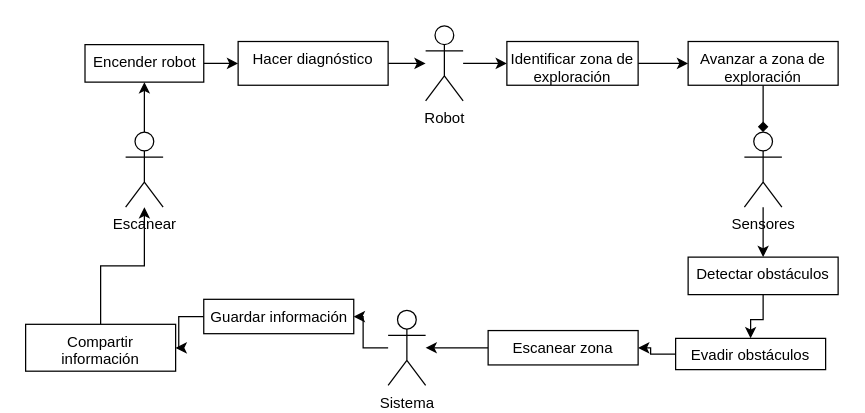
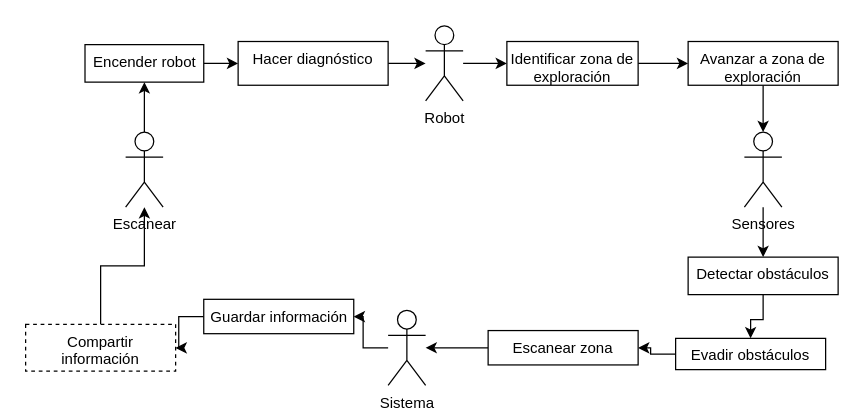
(763, 121) -> (763, 122)
(101, 348) -> (101, 348)
